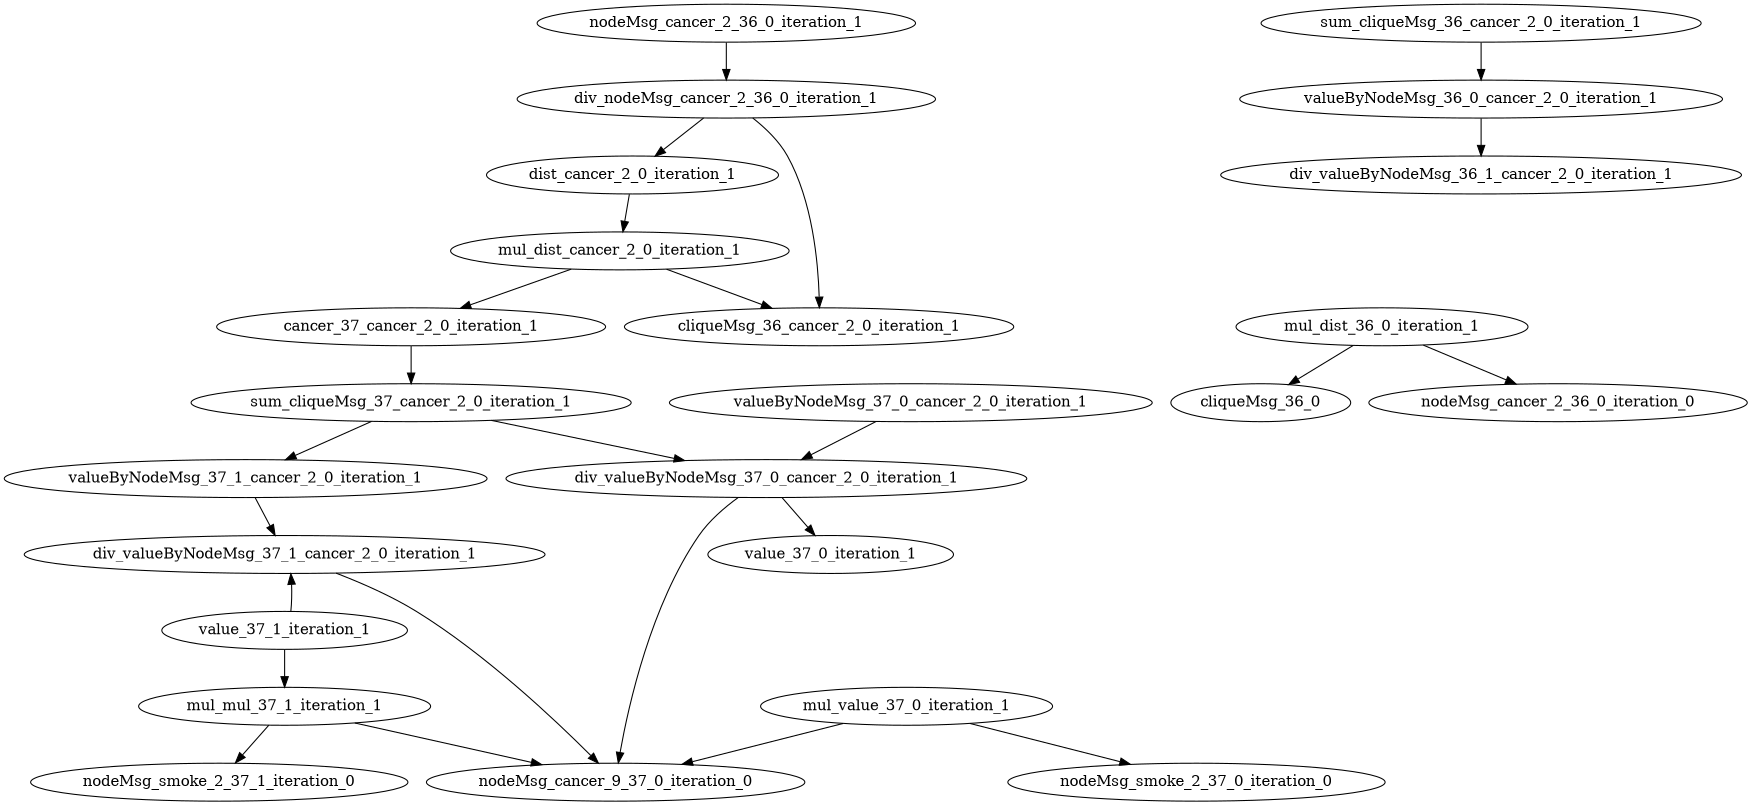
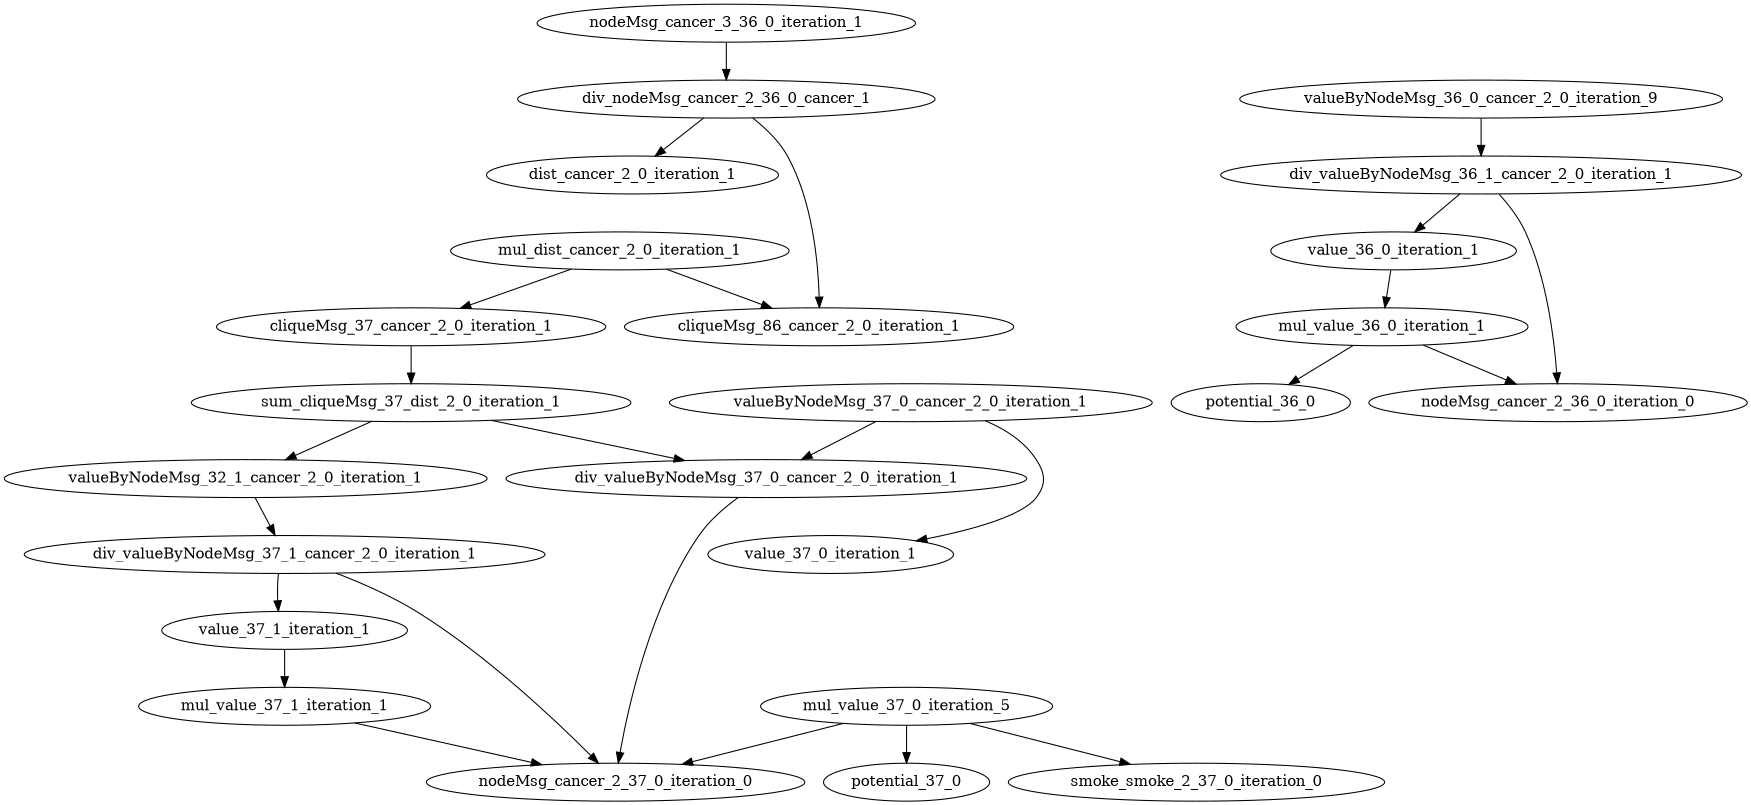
(726, 23) -> (726, 23)
(1481, 23) -> none
(726, 99) -> (726, 99)
(1481, 99) -> (1481, 99)
(627, 208) -> none
none -> (1394, 251)
none -> (1542, 278)
(411, 327) -> (411, 327)
(819, 327) -> (819, 327)
(1382, 327) -> (1382, 327)
(411, 403) -> (411, 403)
(1261, 403) -> (1261, 403)
(246, 479) -> (246, 479)
(795, 513) -> (1032, 502)
(292, 598) -> (278, 587)
(285, 706) -> (285, 706)
(907, 706) -> (907, 706)
(219, 782) -> none
(616, 782) -> (616, 782)
none -> (907, 782)
(1196, 782) -> (1196, 782)
